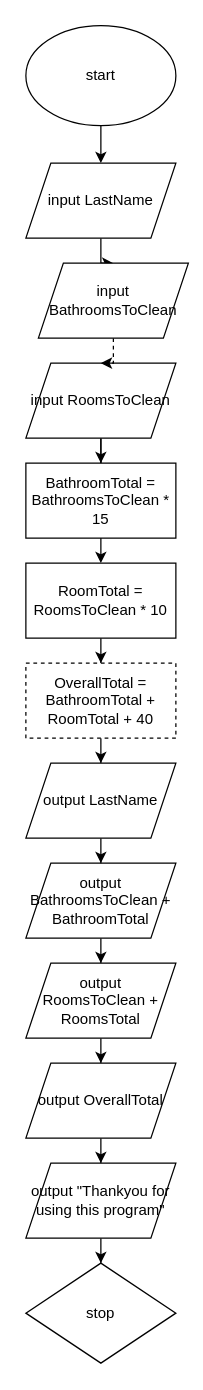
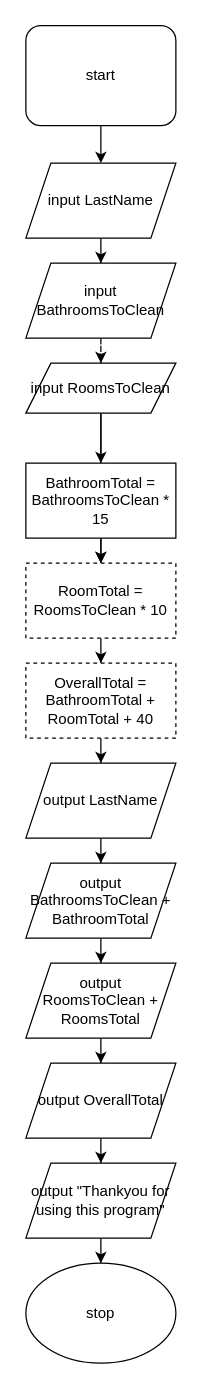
(101, 76) -> (101, 76)
(113, 301) -> (101, 301)
(101, 401) -> (101, 388)
none -> (101, 563)
(101, 601) -> (101, 601)
(101, 1313) -> (101, 1313)
